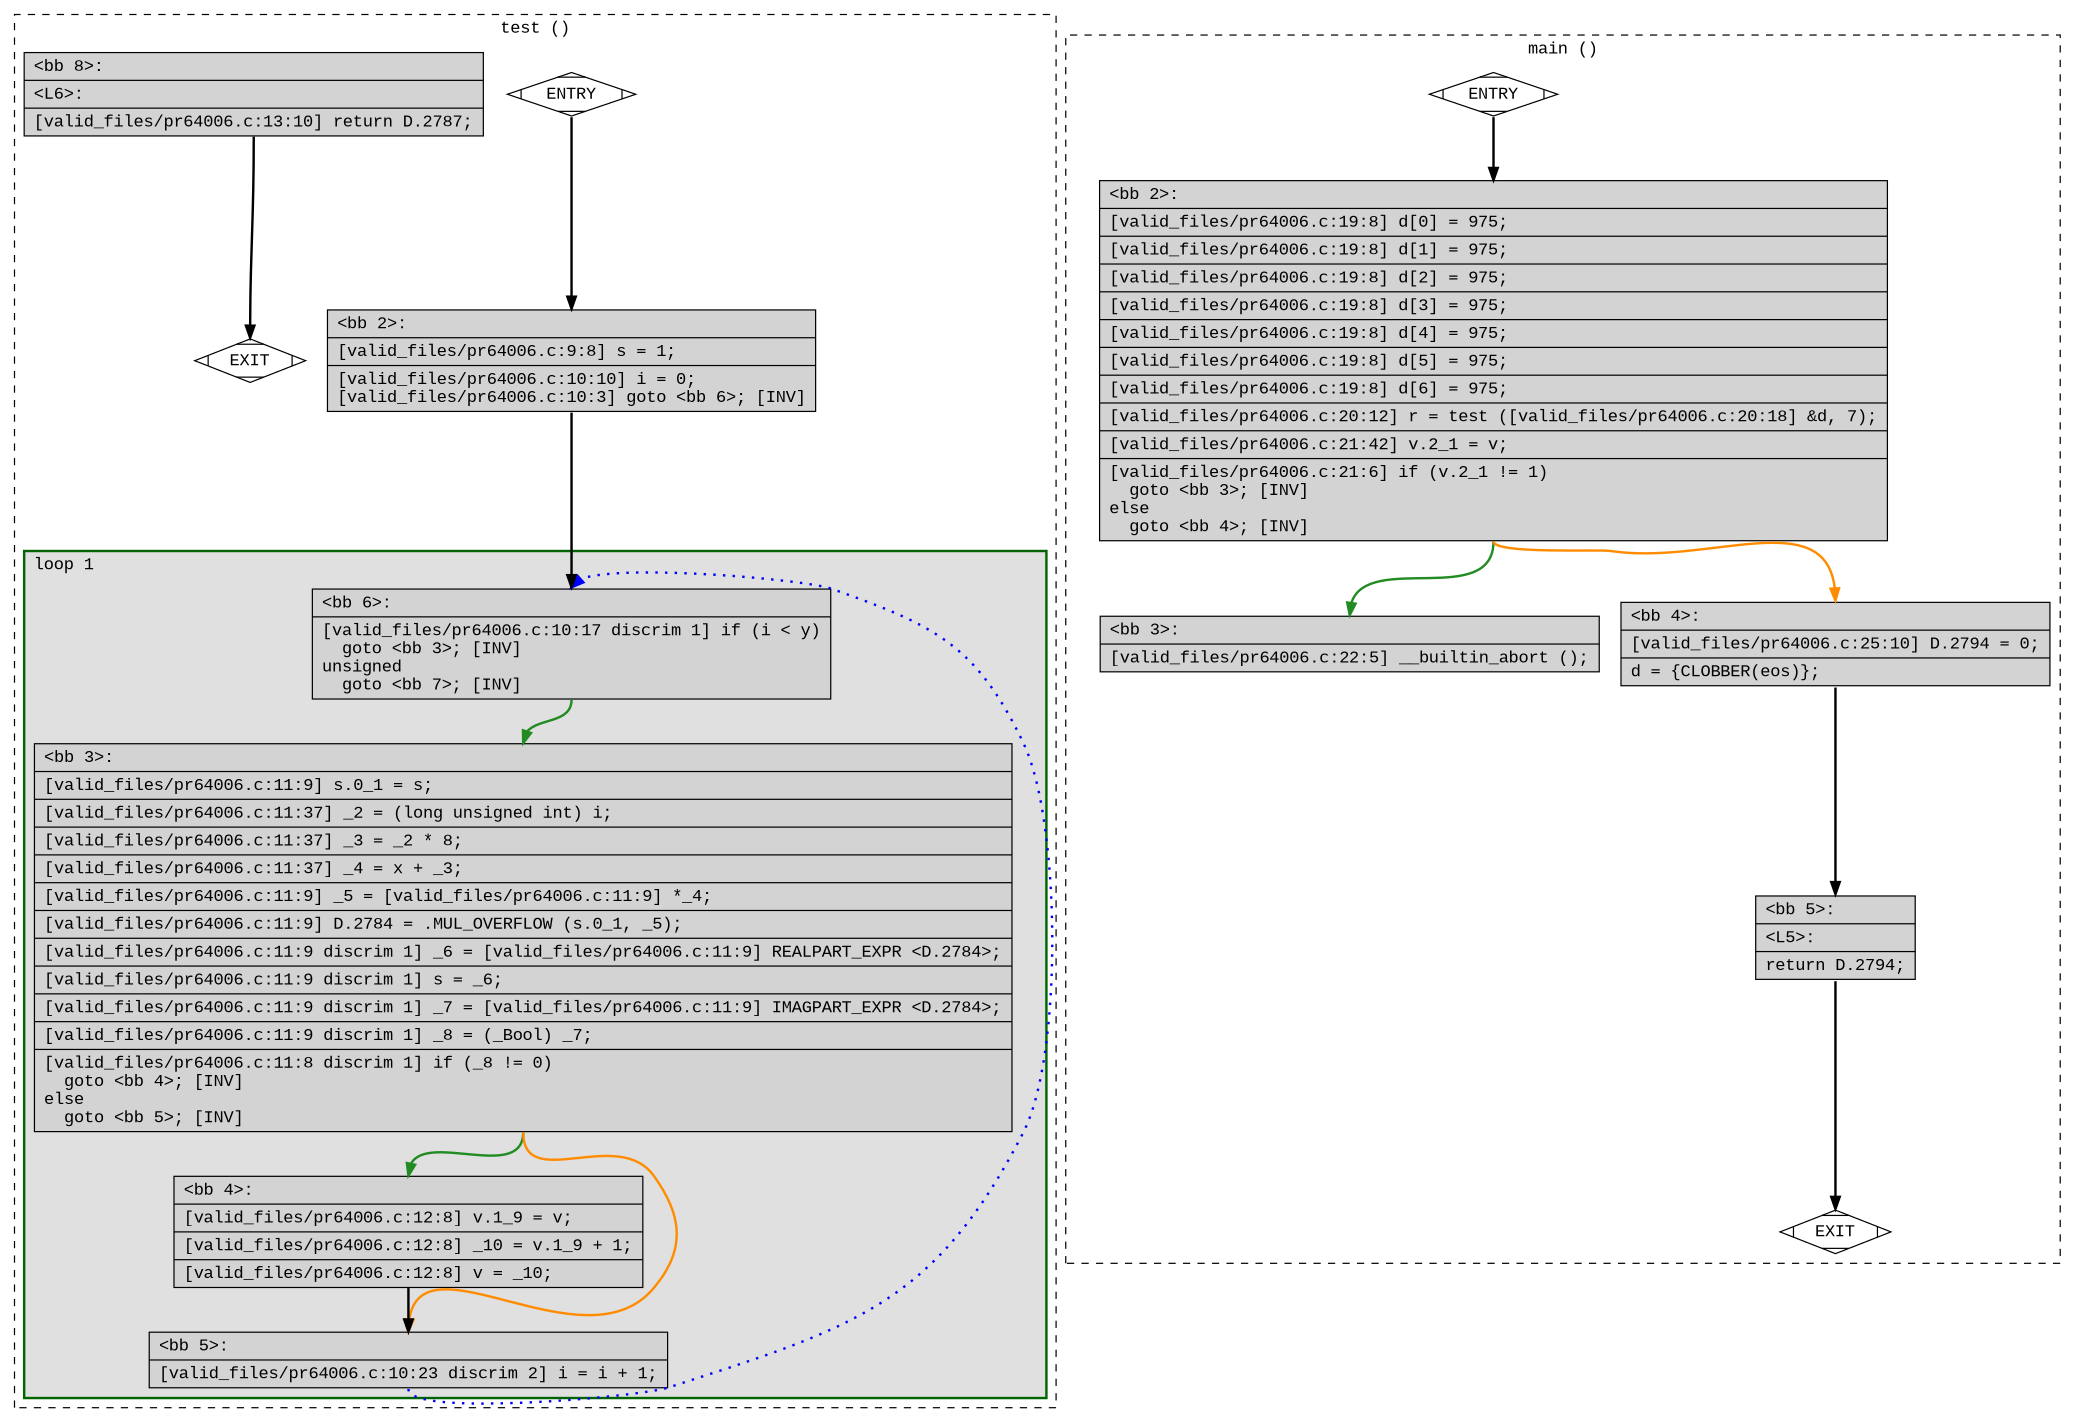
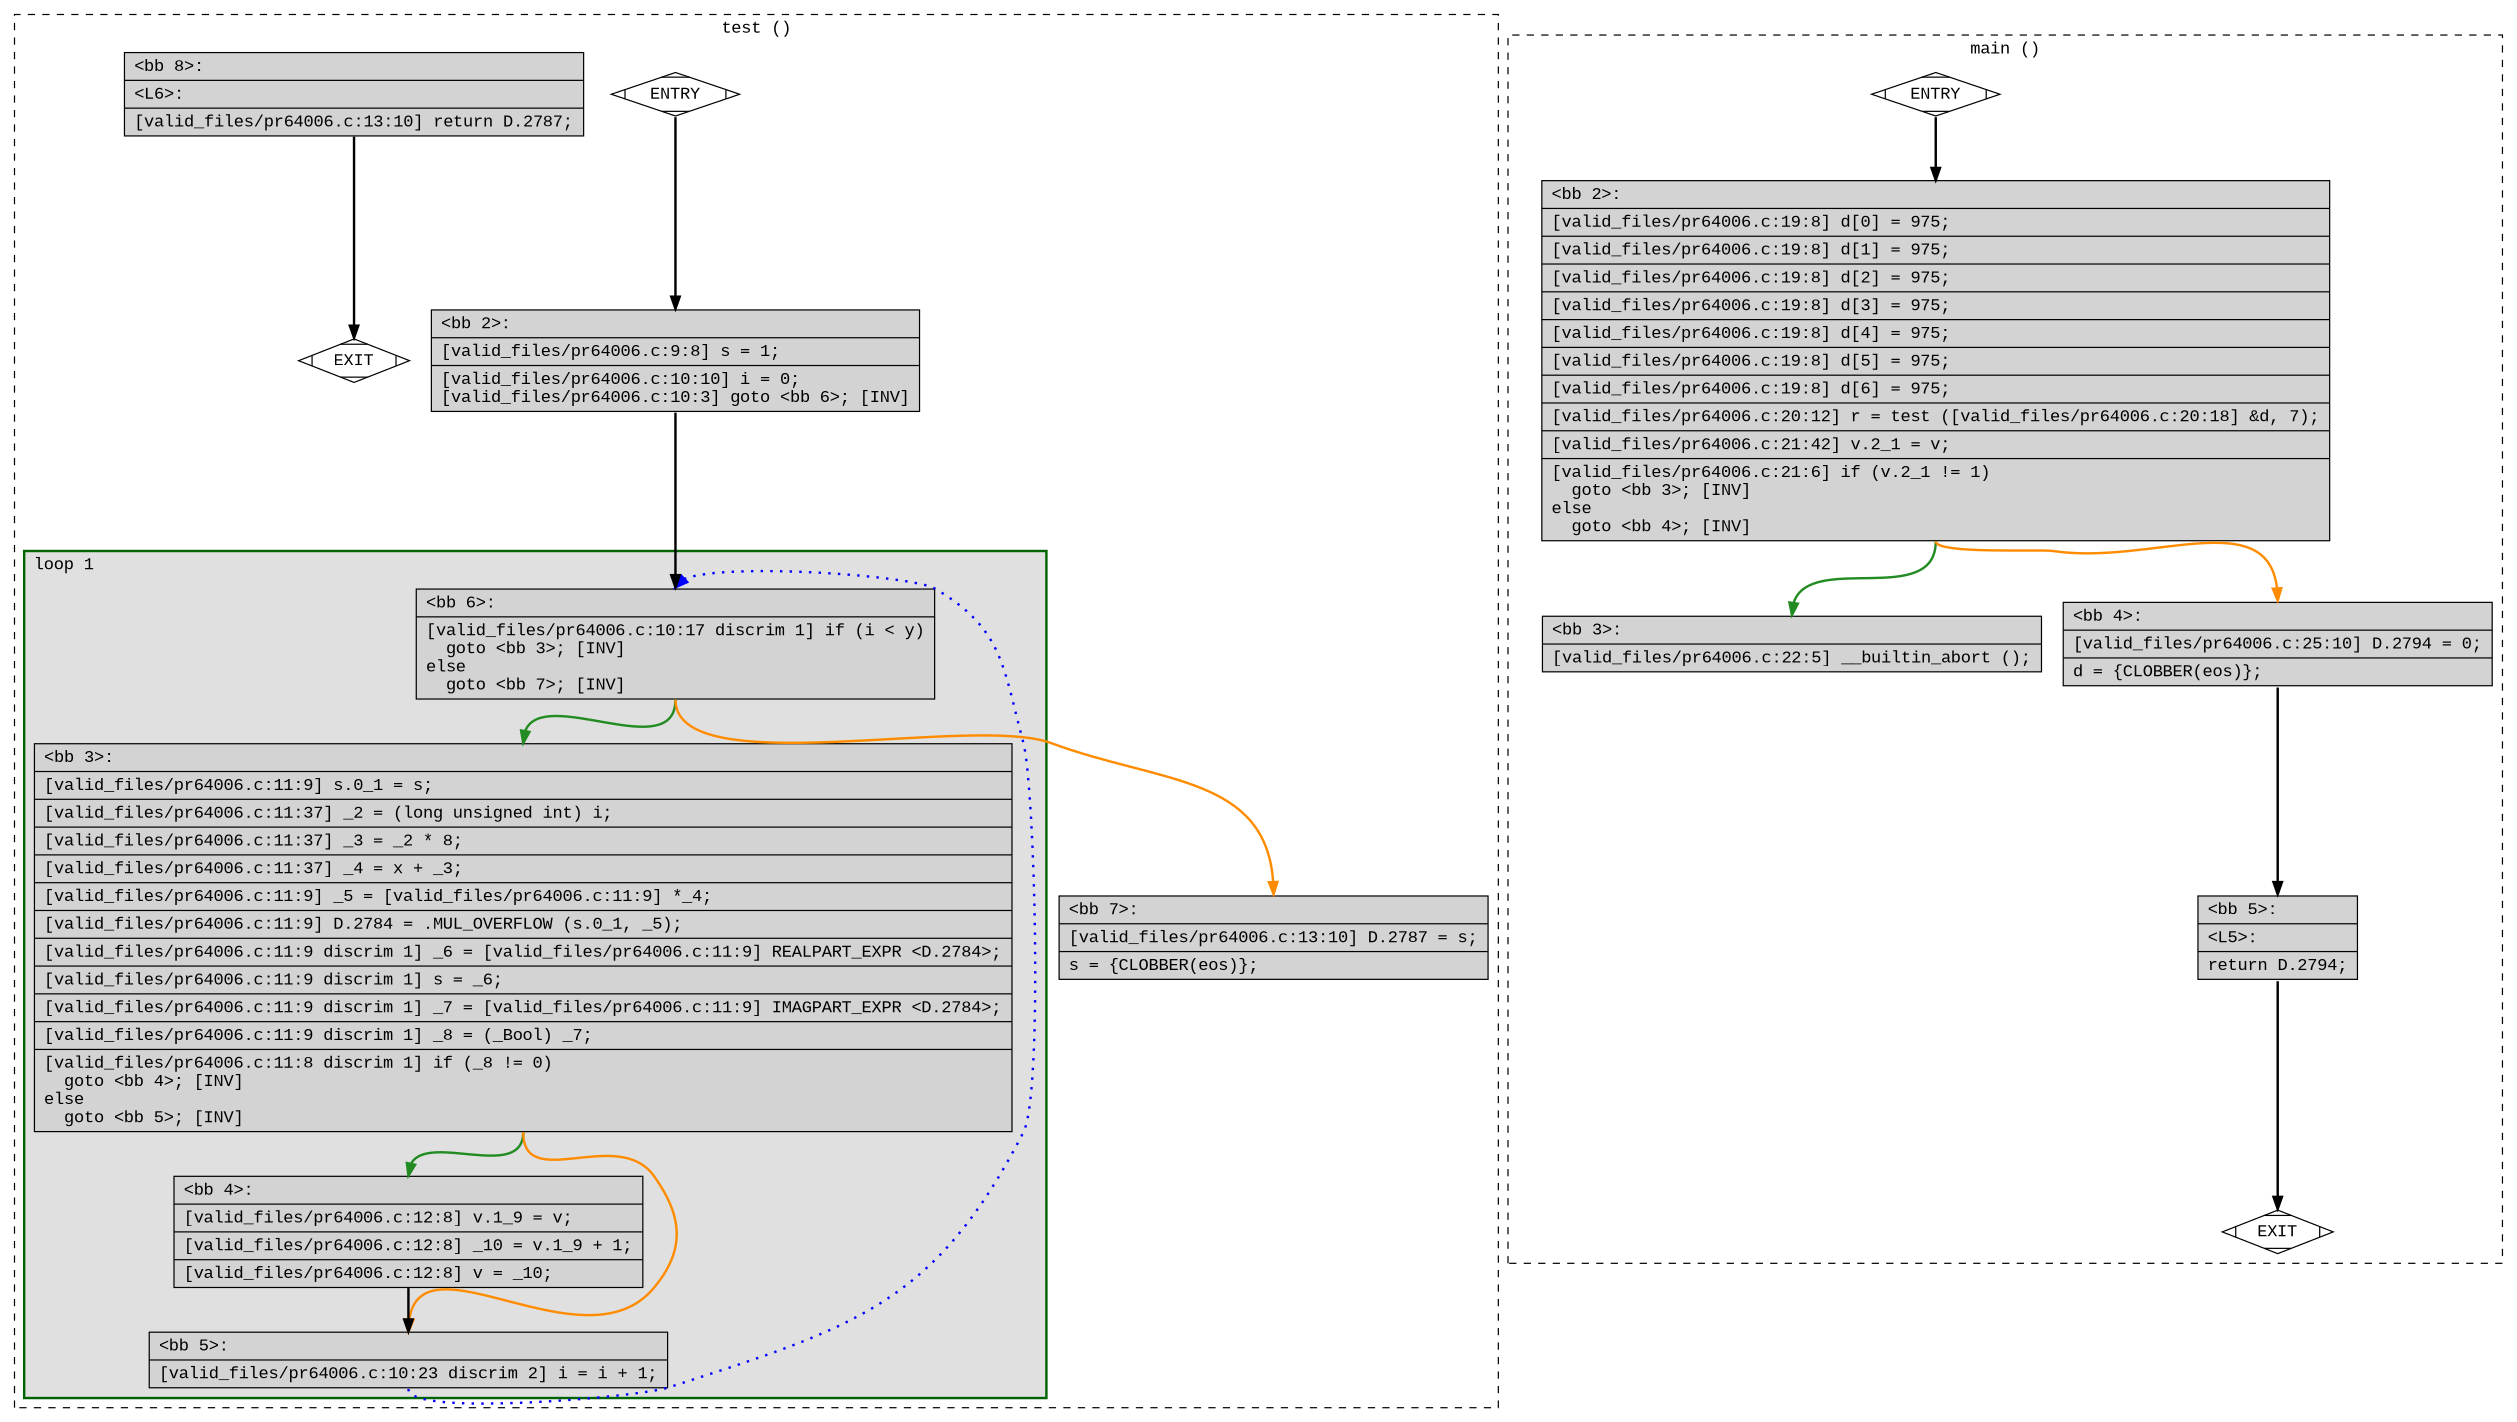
(362, 666) -> (446, 666)
none -> (1274, 938)
